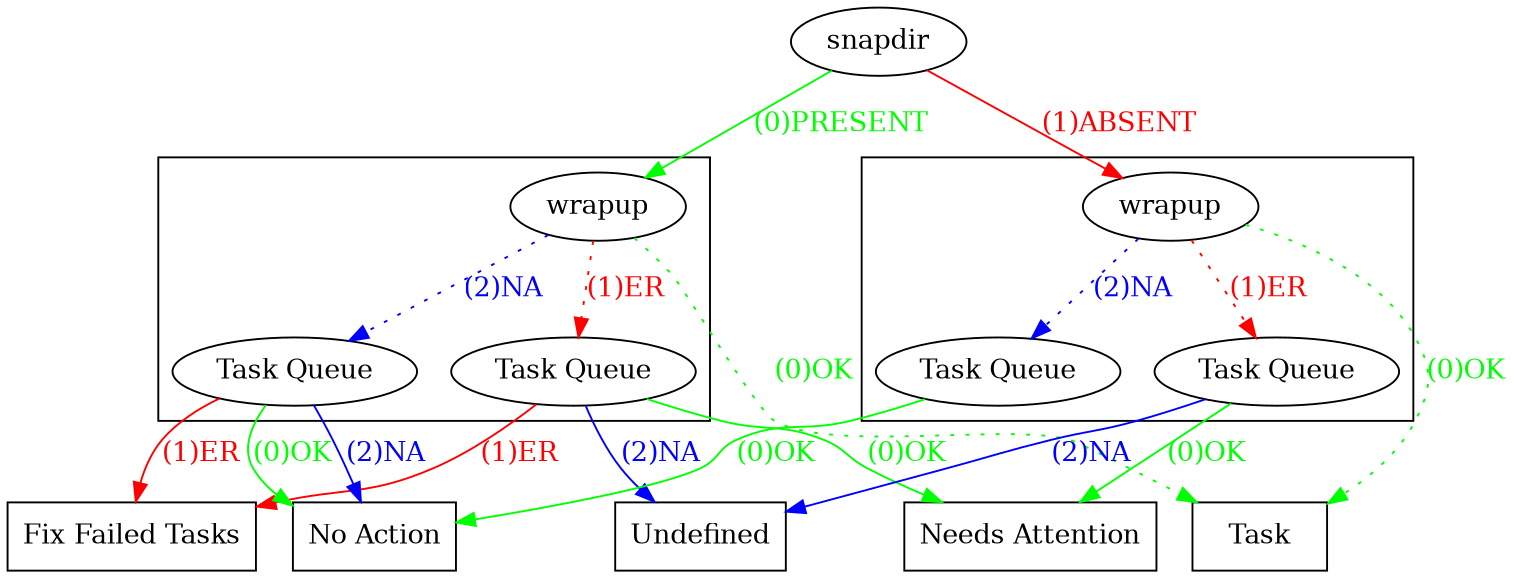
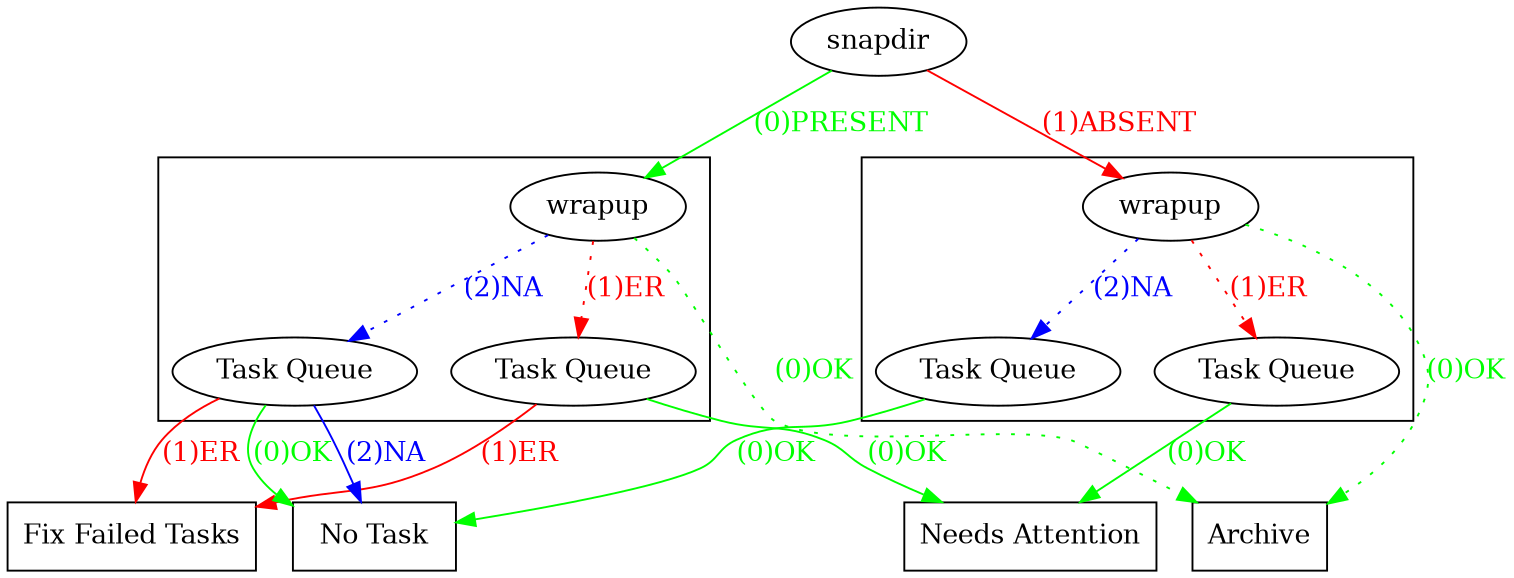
(374, 537) -> (374, 537)
(701, 537) -> none
(1260, 537) -> (1260, 537)
